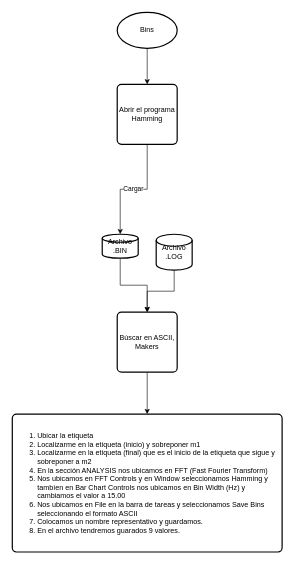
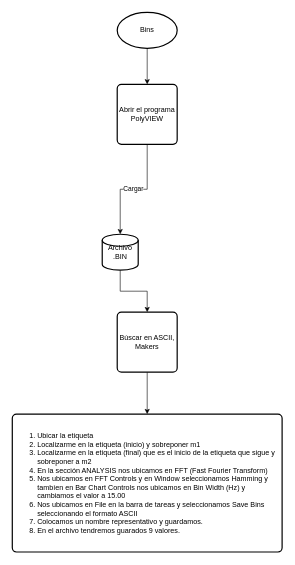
(147, 114) -> (147, 114)
(120, 246) -> (120, 252)
(174, 252) -> none
(172, 291) -> none
